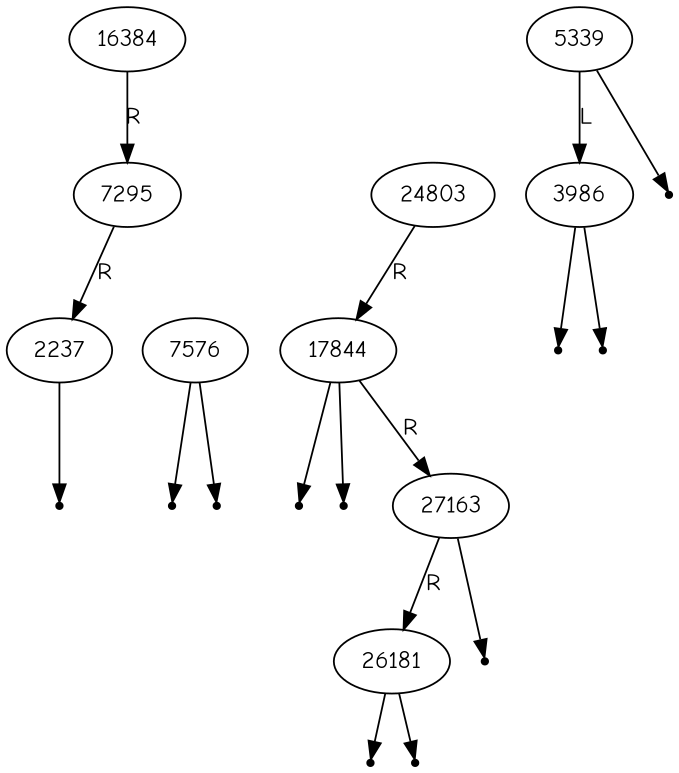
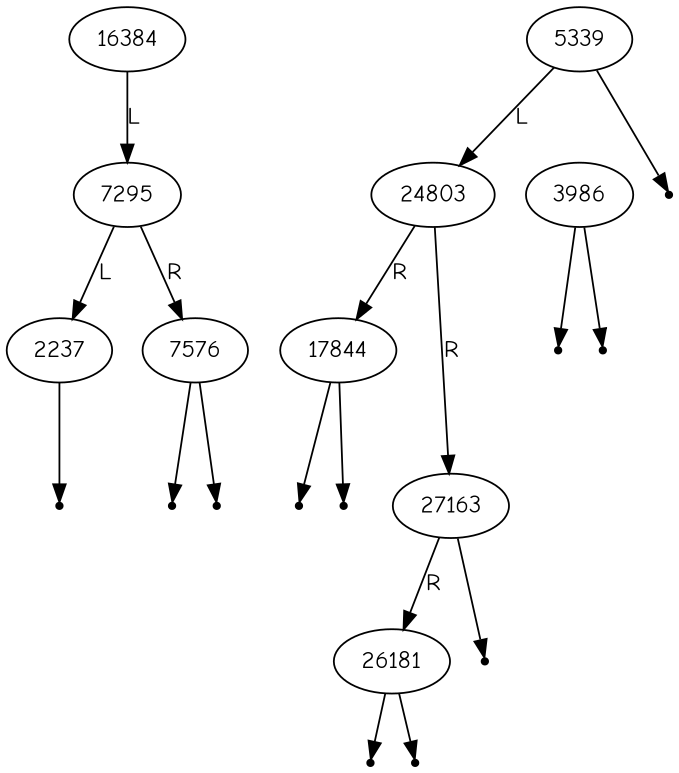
(580, 108) -> (513, 110)
(134, 117) -> (134, 117)
none -> (158, 264)
(105, 273) -> (105, 273)
(389, 421) -> (441, 341)
